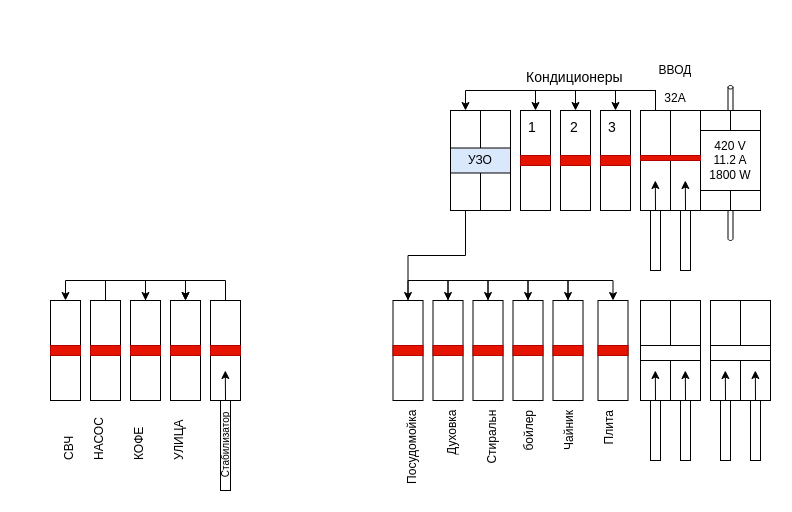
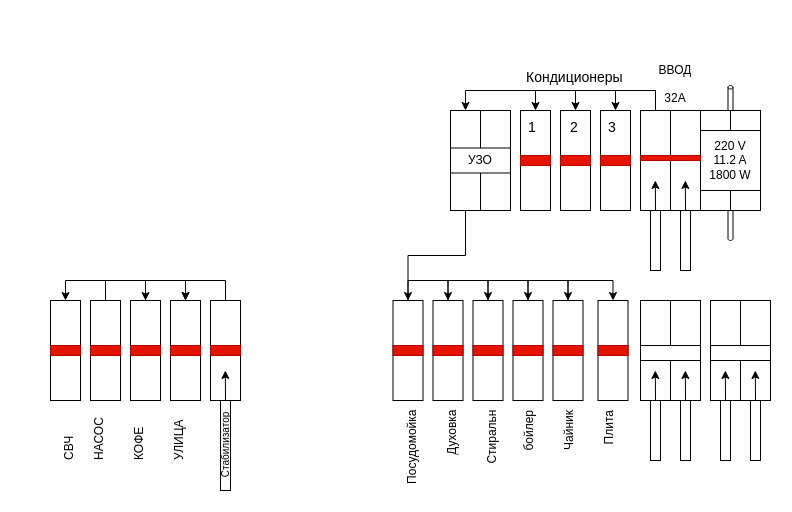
(481, 161) -> (481, 161)
(731, 161) -> (731, 161)
